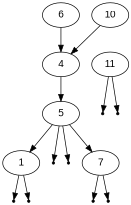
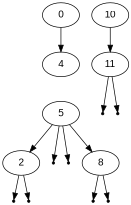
(61, 15) -> (61, 15)
(88, 37) -> (110, 36)
(61, 86) -> none
(21, 163) -> (21, 163)
(101, 163) -> (101, 163)
